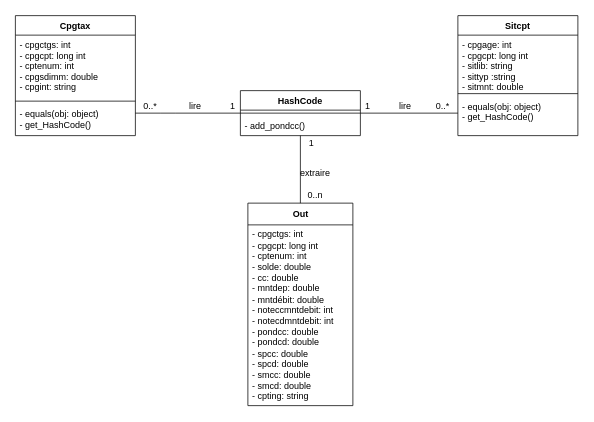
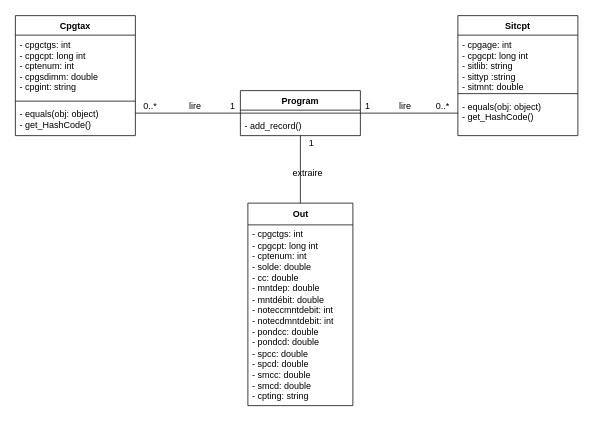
(300, 101) -> (300, 101)
(279, 126) -> (279, 126)
(315, 173) -> (308, 173)
(315, 195) -> none
